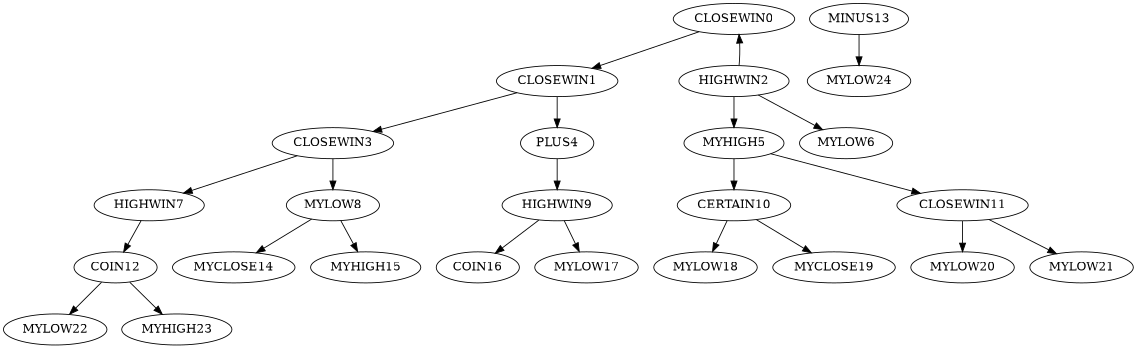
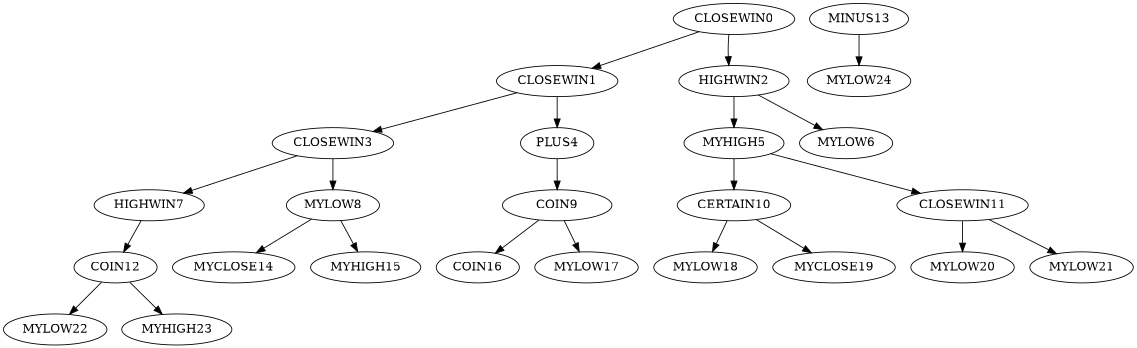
(740, 54) -> (728, 46)
(557, 205) -> (557, 205)
